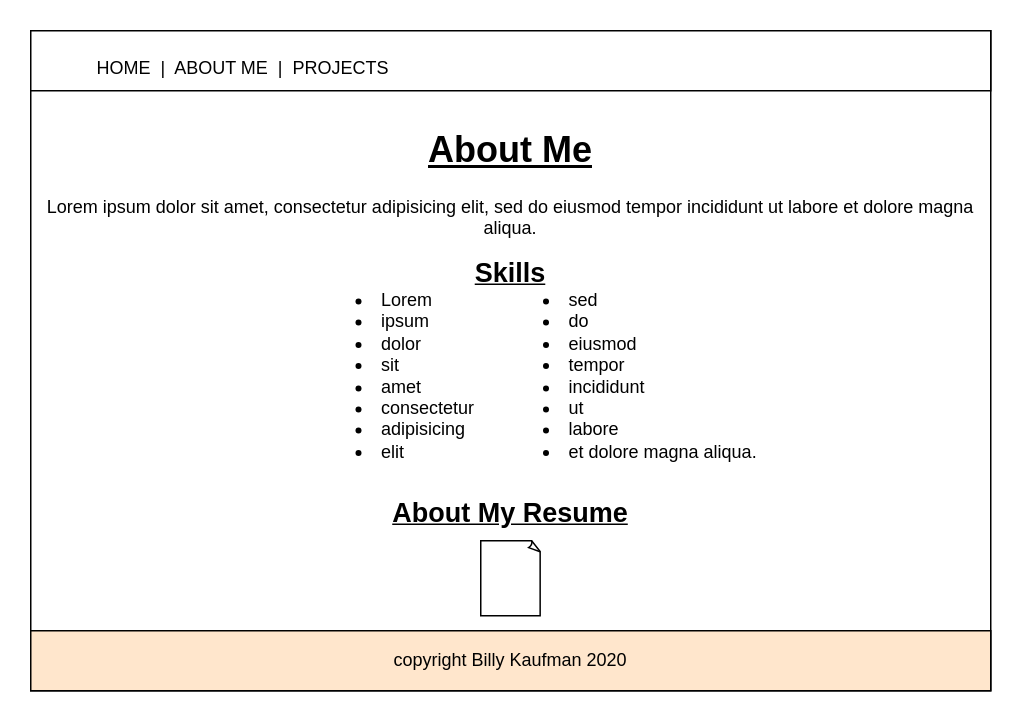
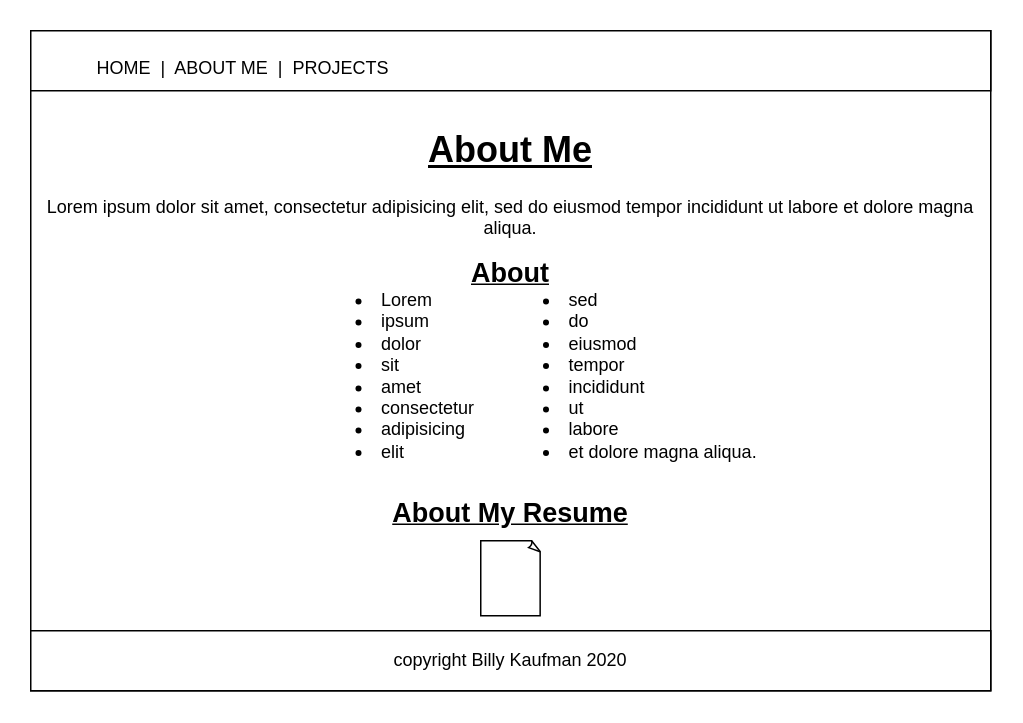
(511, 237) -> (511, 237)
(511, 661) -> (511, 661)
